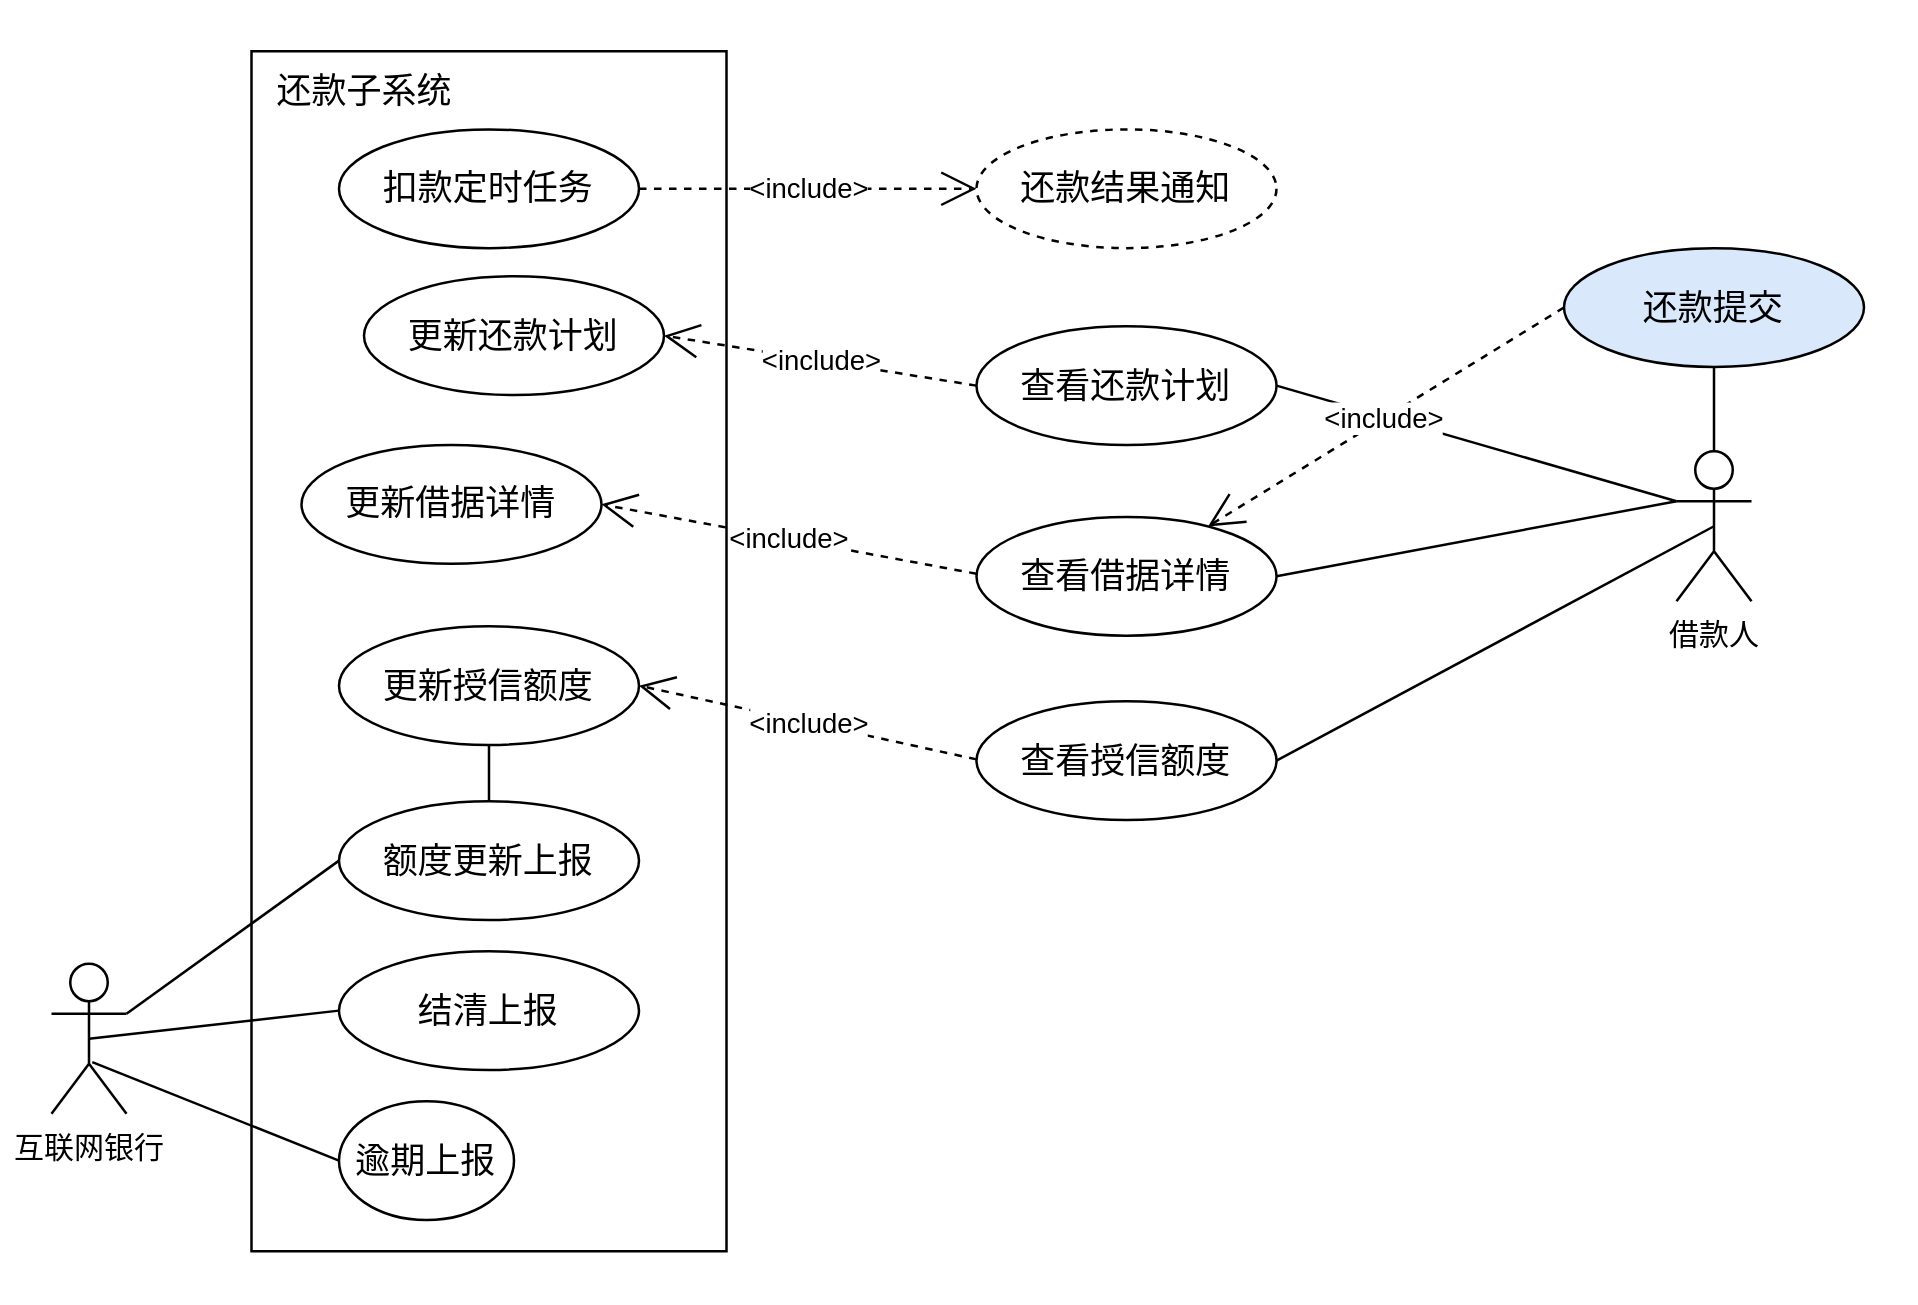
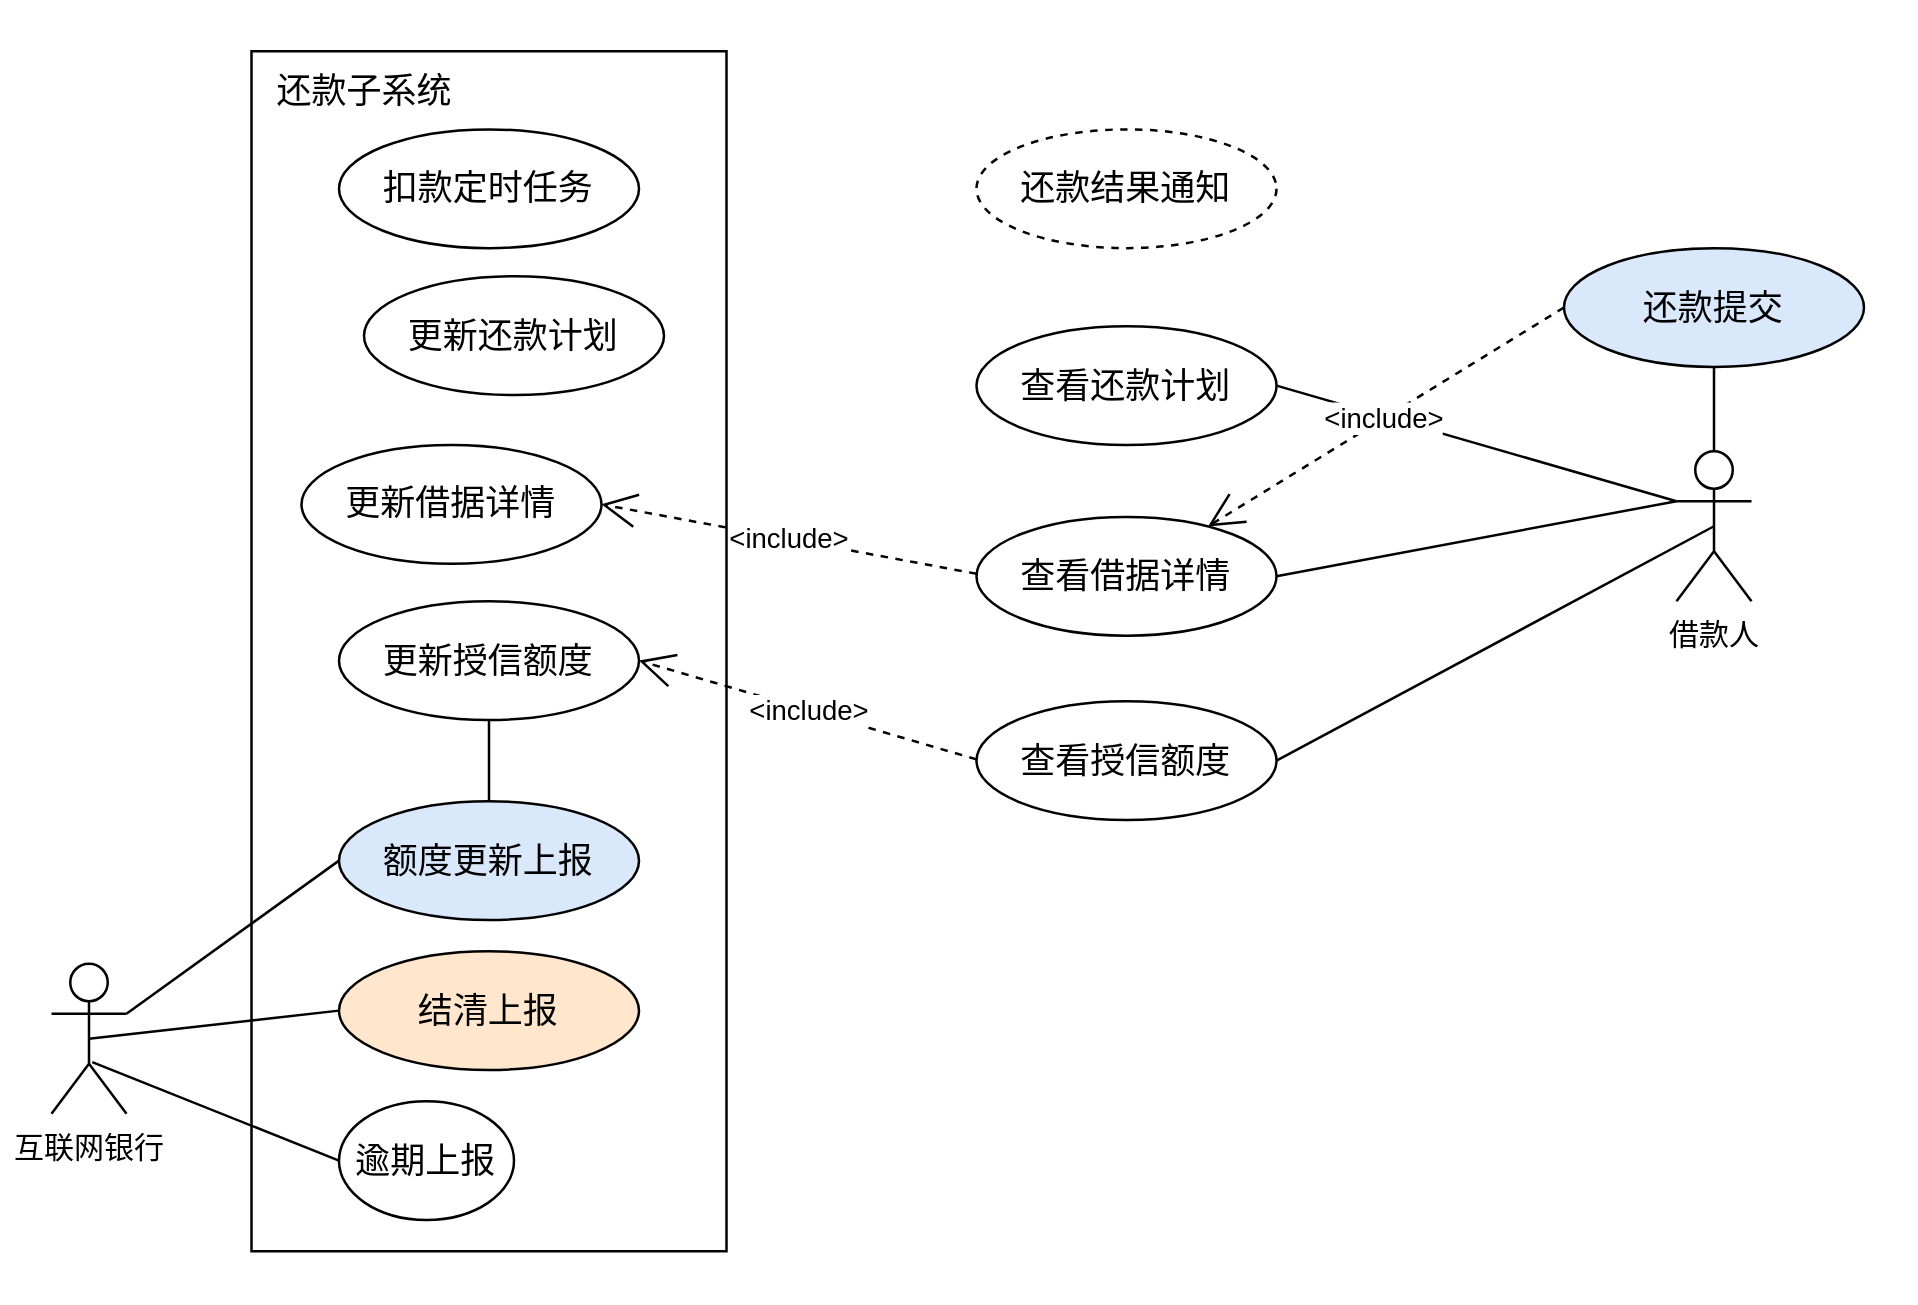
(885, 189) -> none
(770, 353) -> none
(489, 686) -> (489, 661)
(489, 861) -> (489, 861)
(489, 1011) -> (489, 1011)
